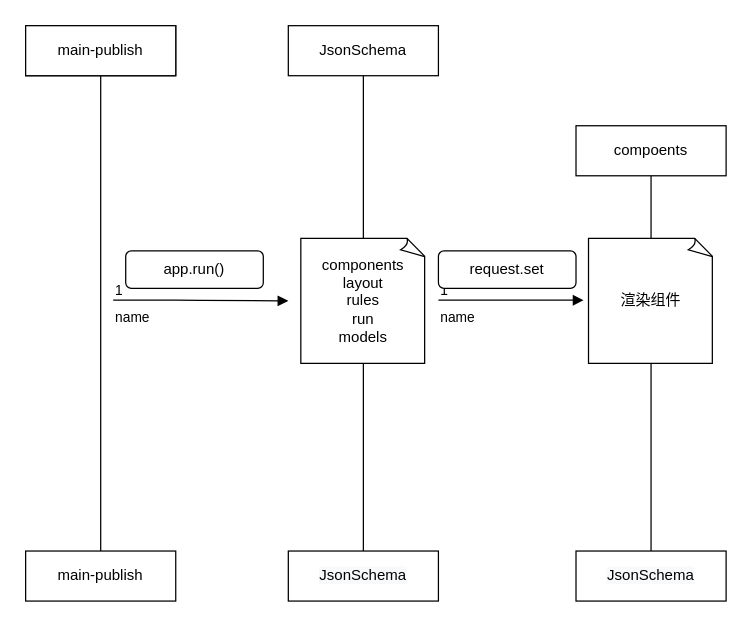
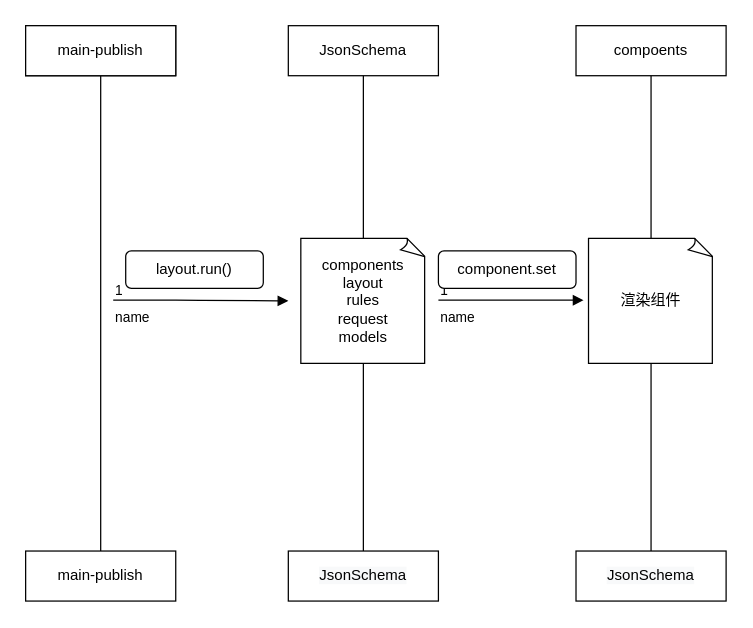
(651, 151) -> (651, 51)
(194, 269) -> (194, 269)
(507, 269) -> (507, 269)
(363, 301) -> (363, 301)
